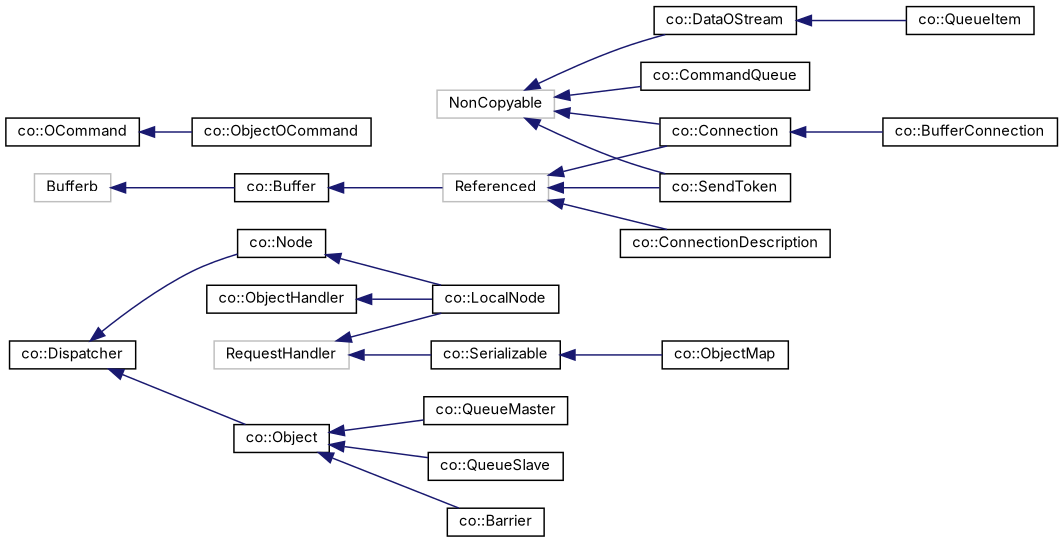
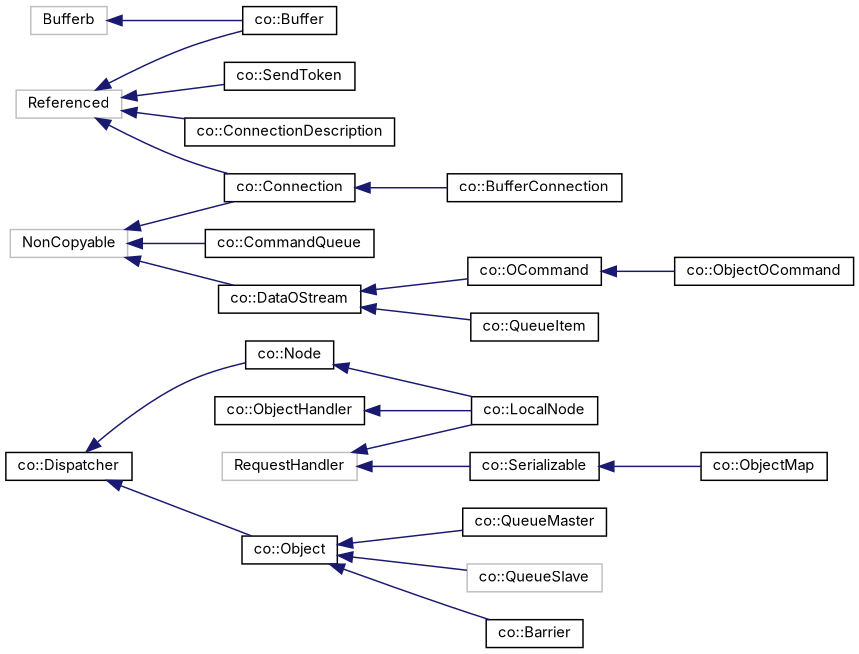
(601, 152) -> none
(393, 188) -> (174, 53)
none -> (422, 284)
(496, 466) -> (535, 578)
